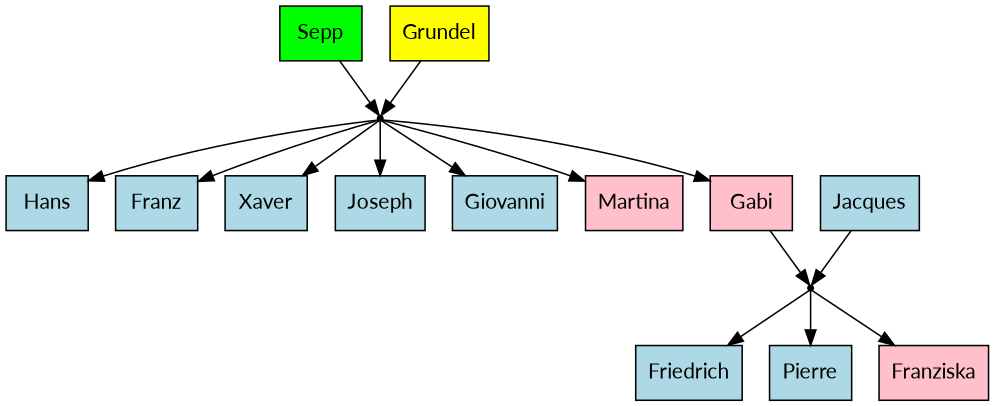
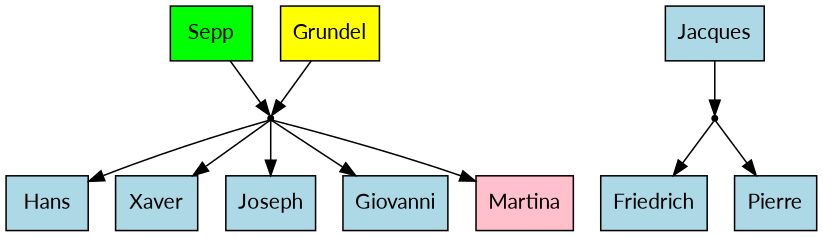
(157, 203) -> none
(751, 203) -> none
(934, 373) -> none
